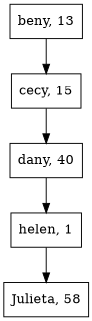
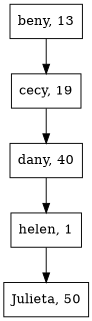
(46, 91) -> (46, 91)
(46, 300) -> (46, 300)
